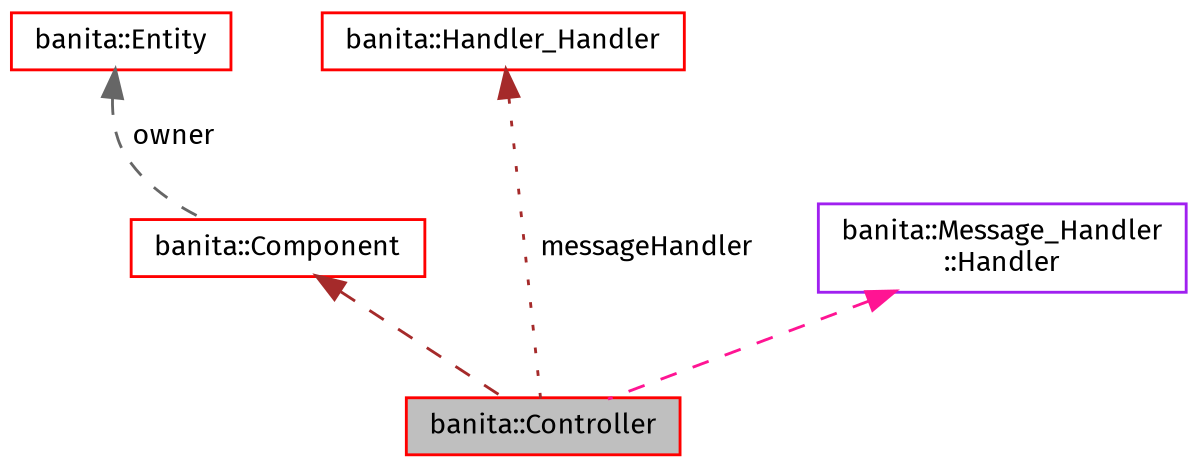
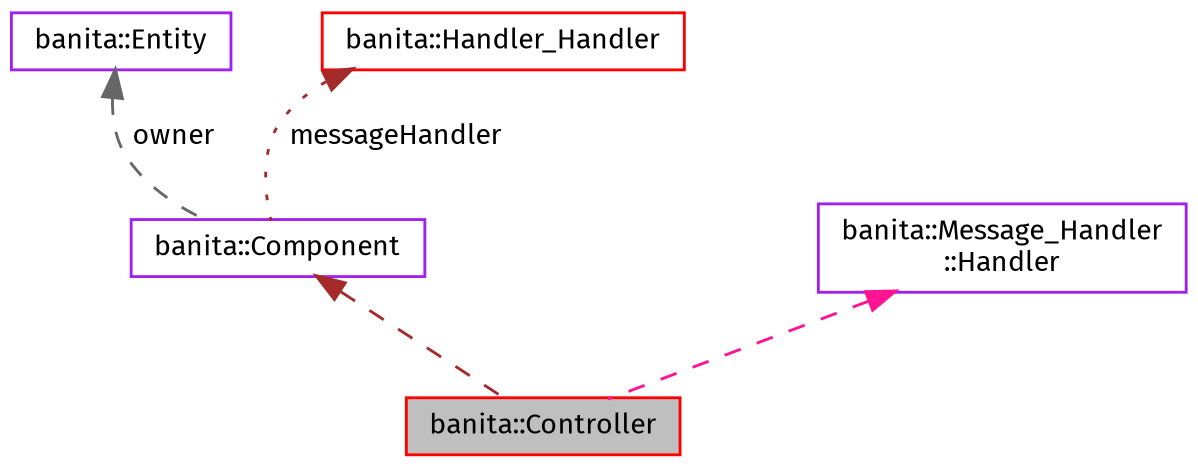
(121, 41) -> (121, 41)
(278, 248) -> (278, 248)
(525, 248) -> (271, 140)
